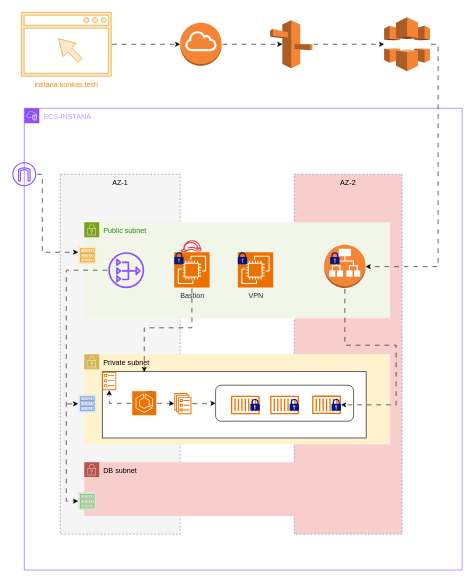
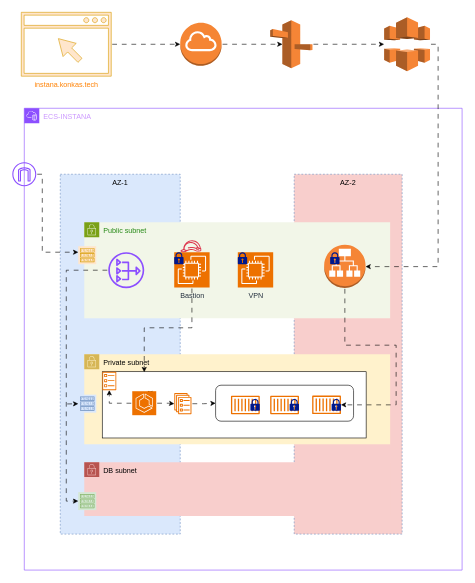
(120, 183) -> (120, 183)
